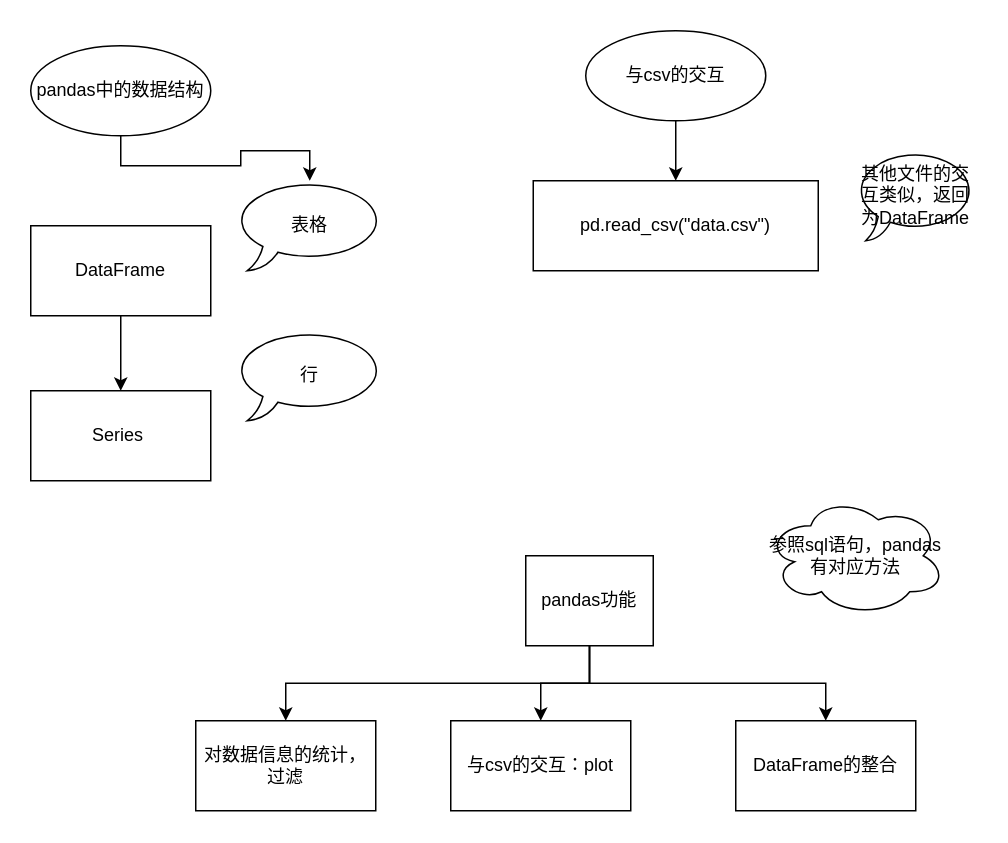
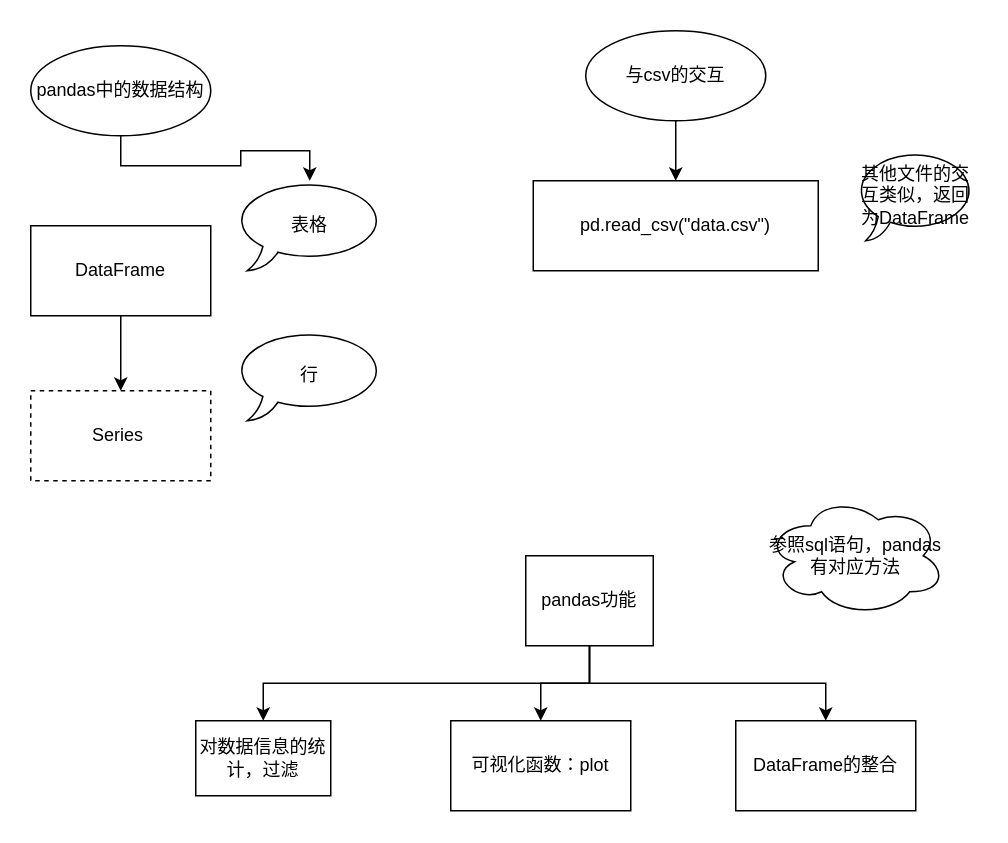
(121, 436) -> (121, 436)
(286, 766) -> (263, 758)
(541, 766) -> (541, 766)
